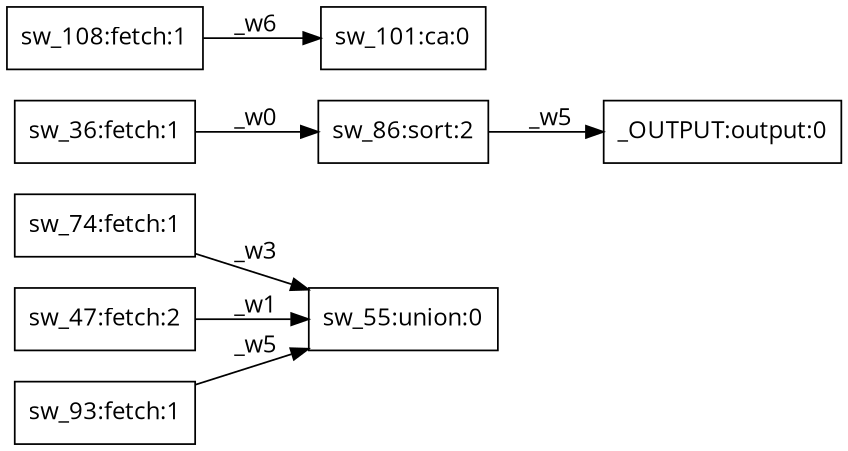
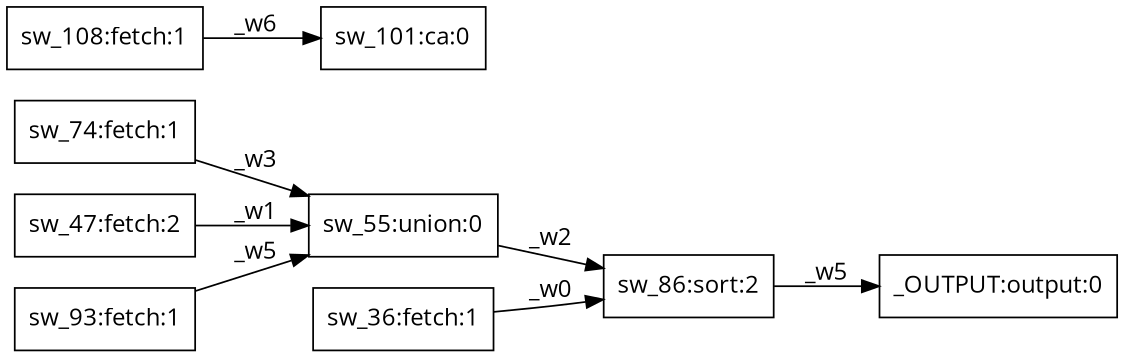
none -> (542, 255)
